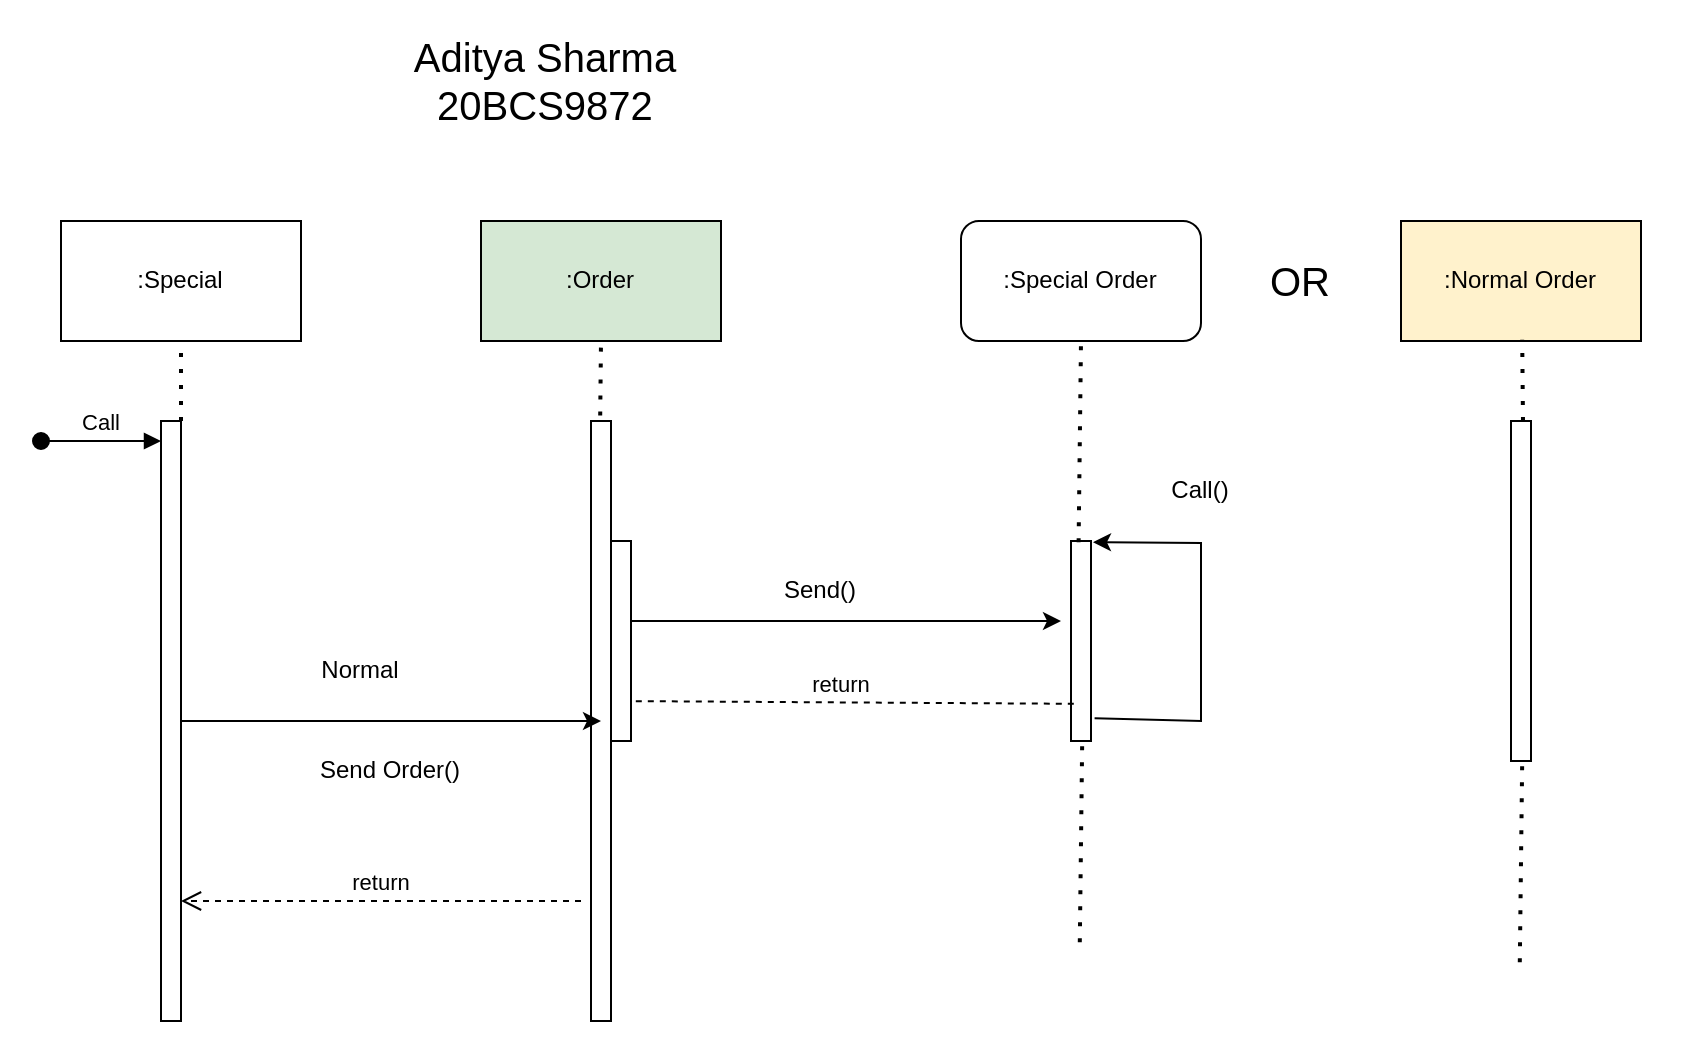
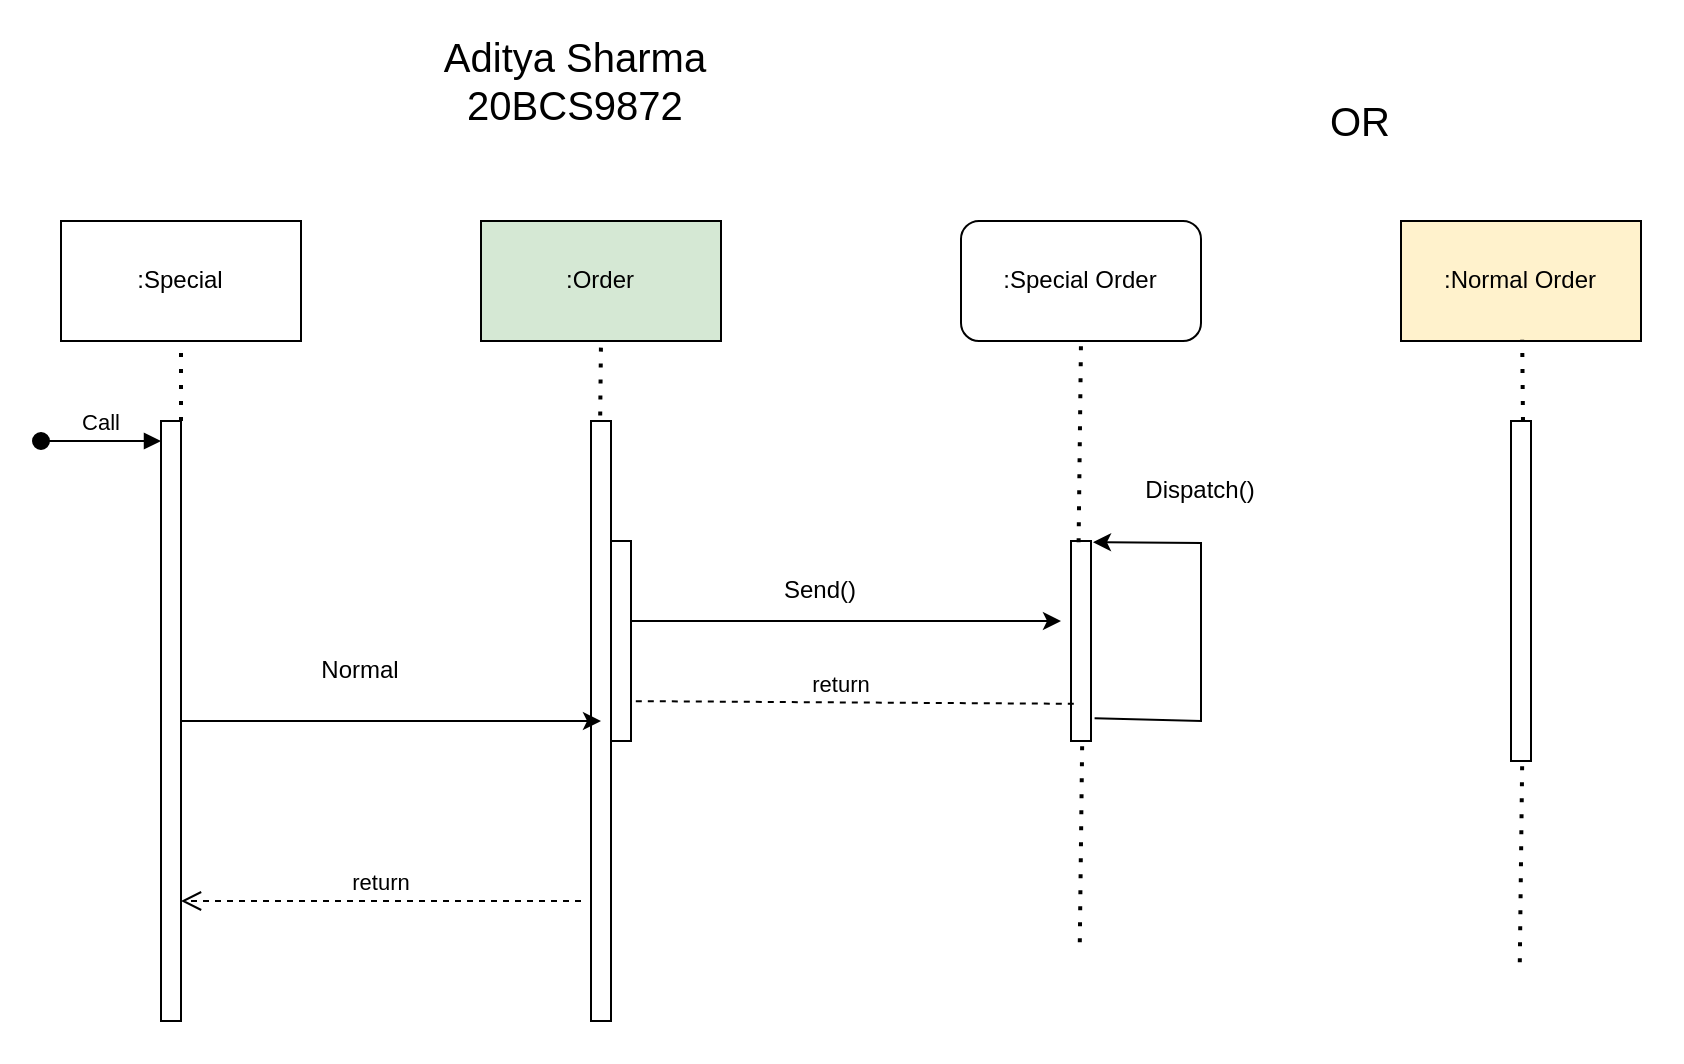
(546, 81) -> (576, 81)
(1301, 281) -> (1361, 121)
(1201, 491) -> (1201, 491)
(391, 771) -> none
